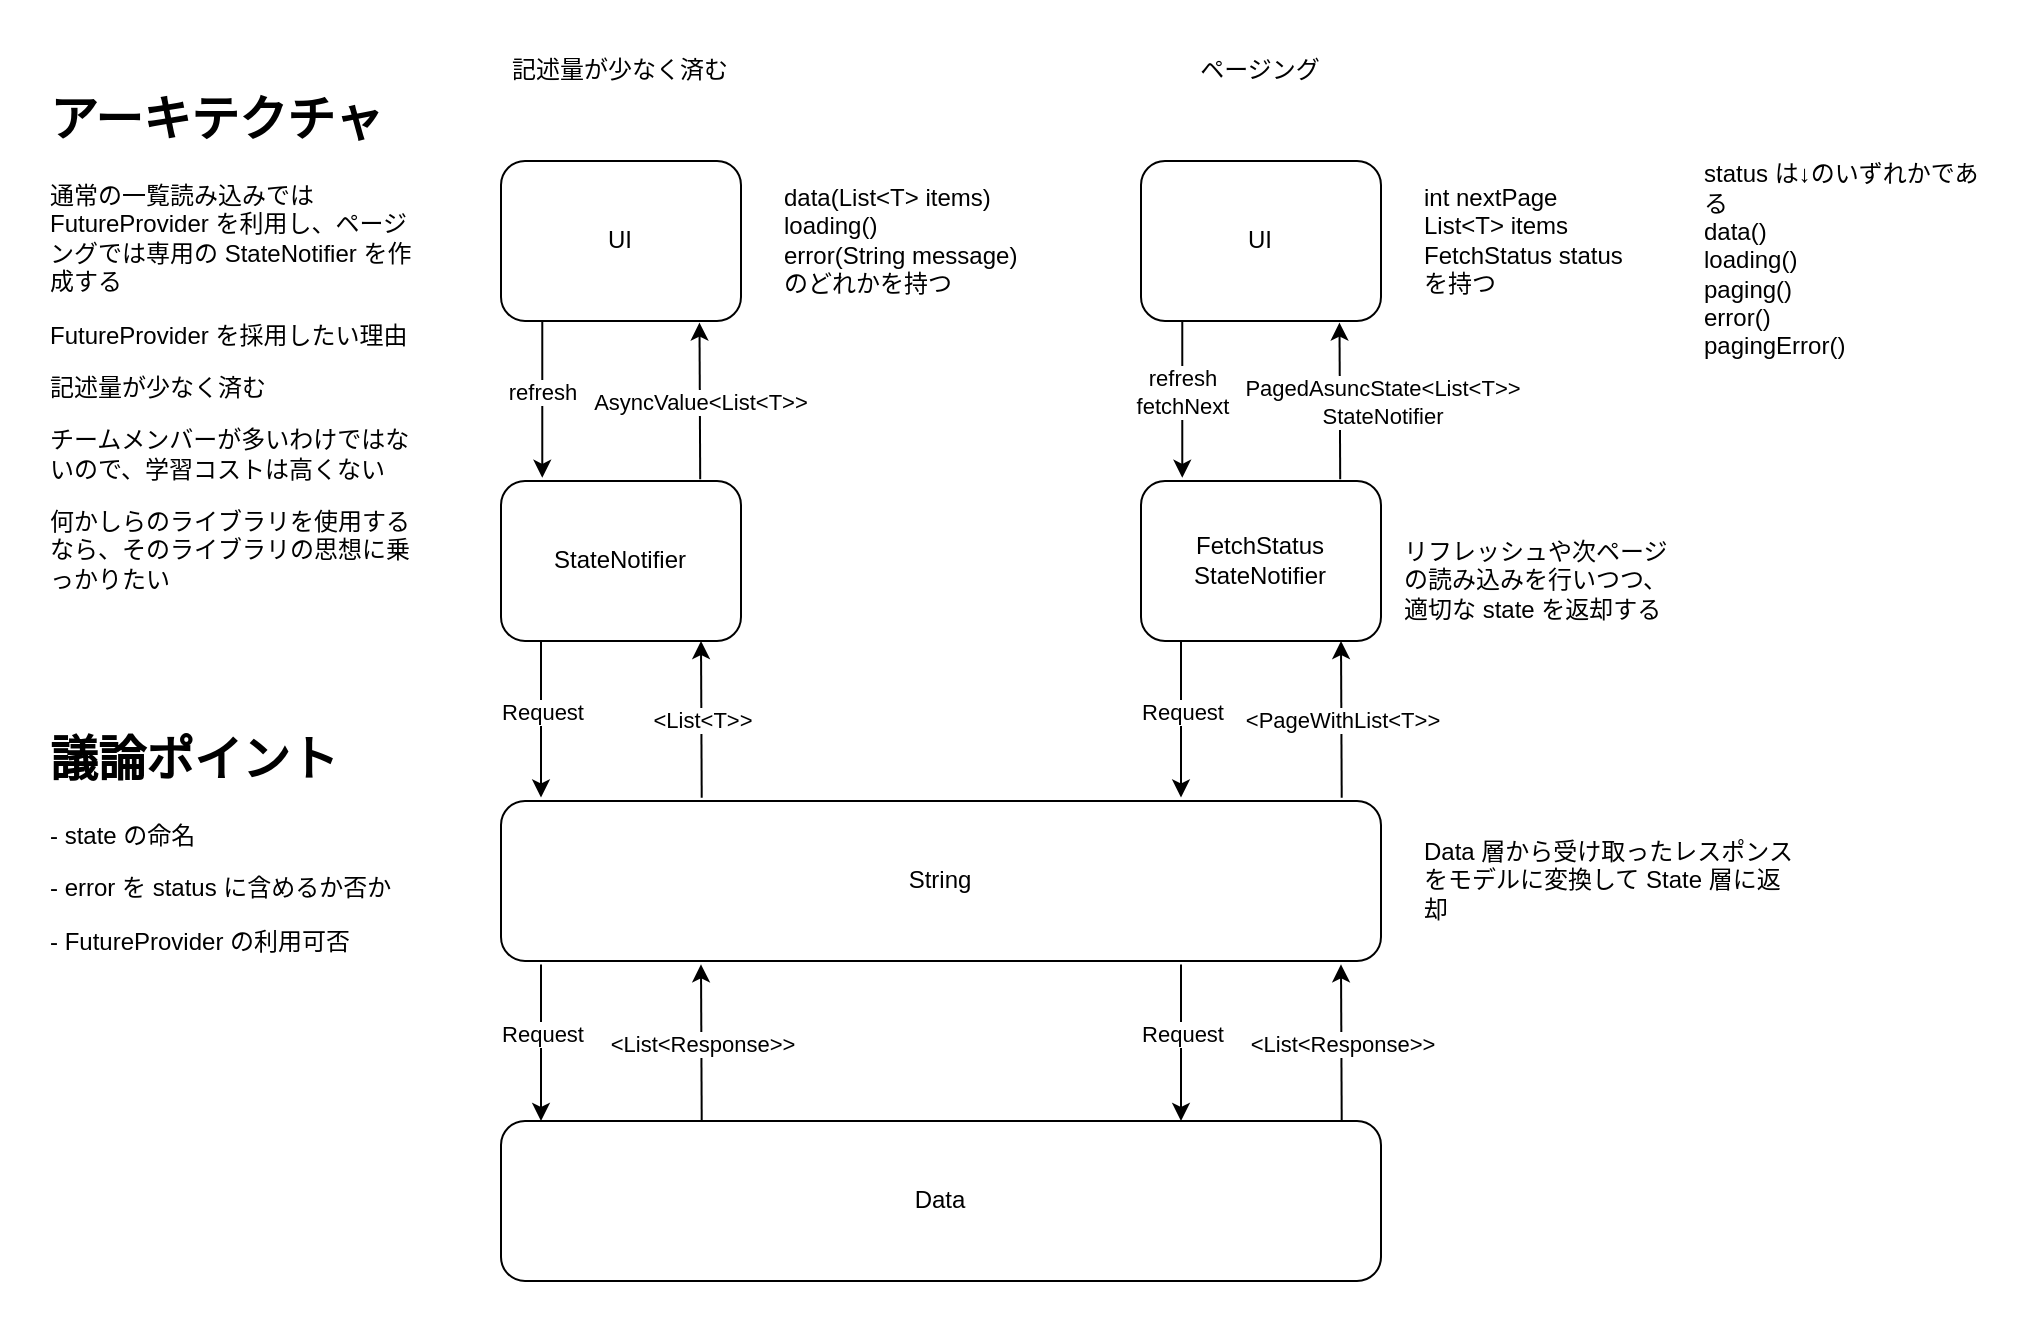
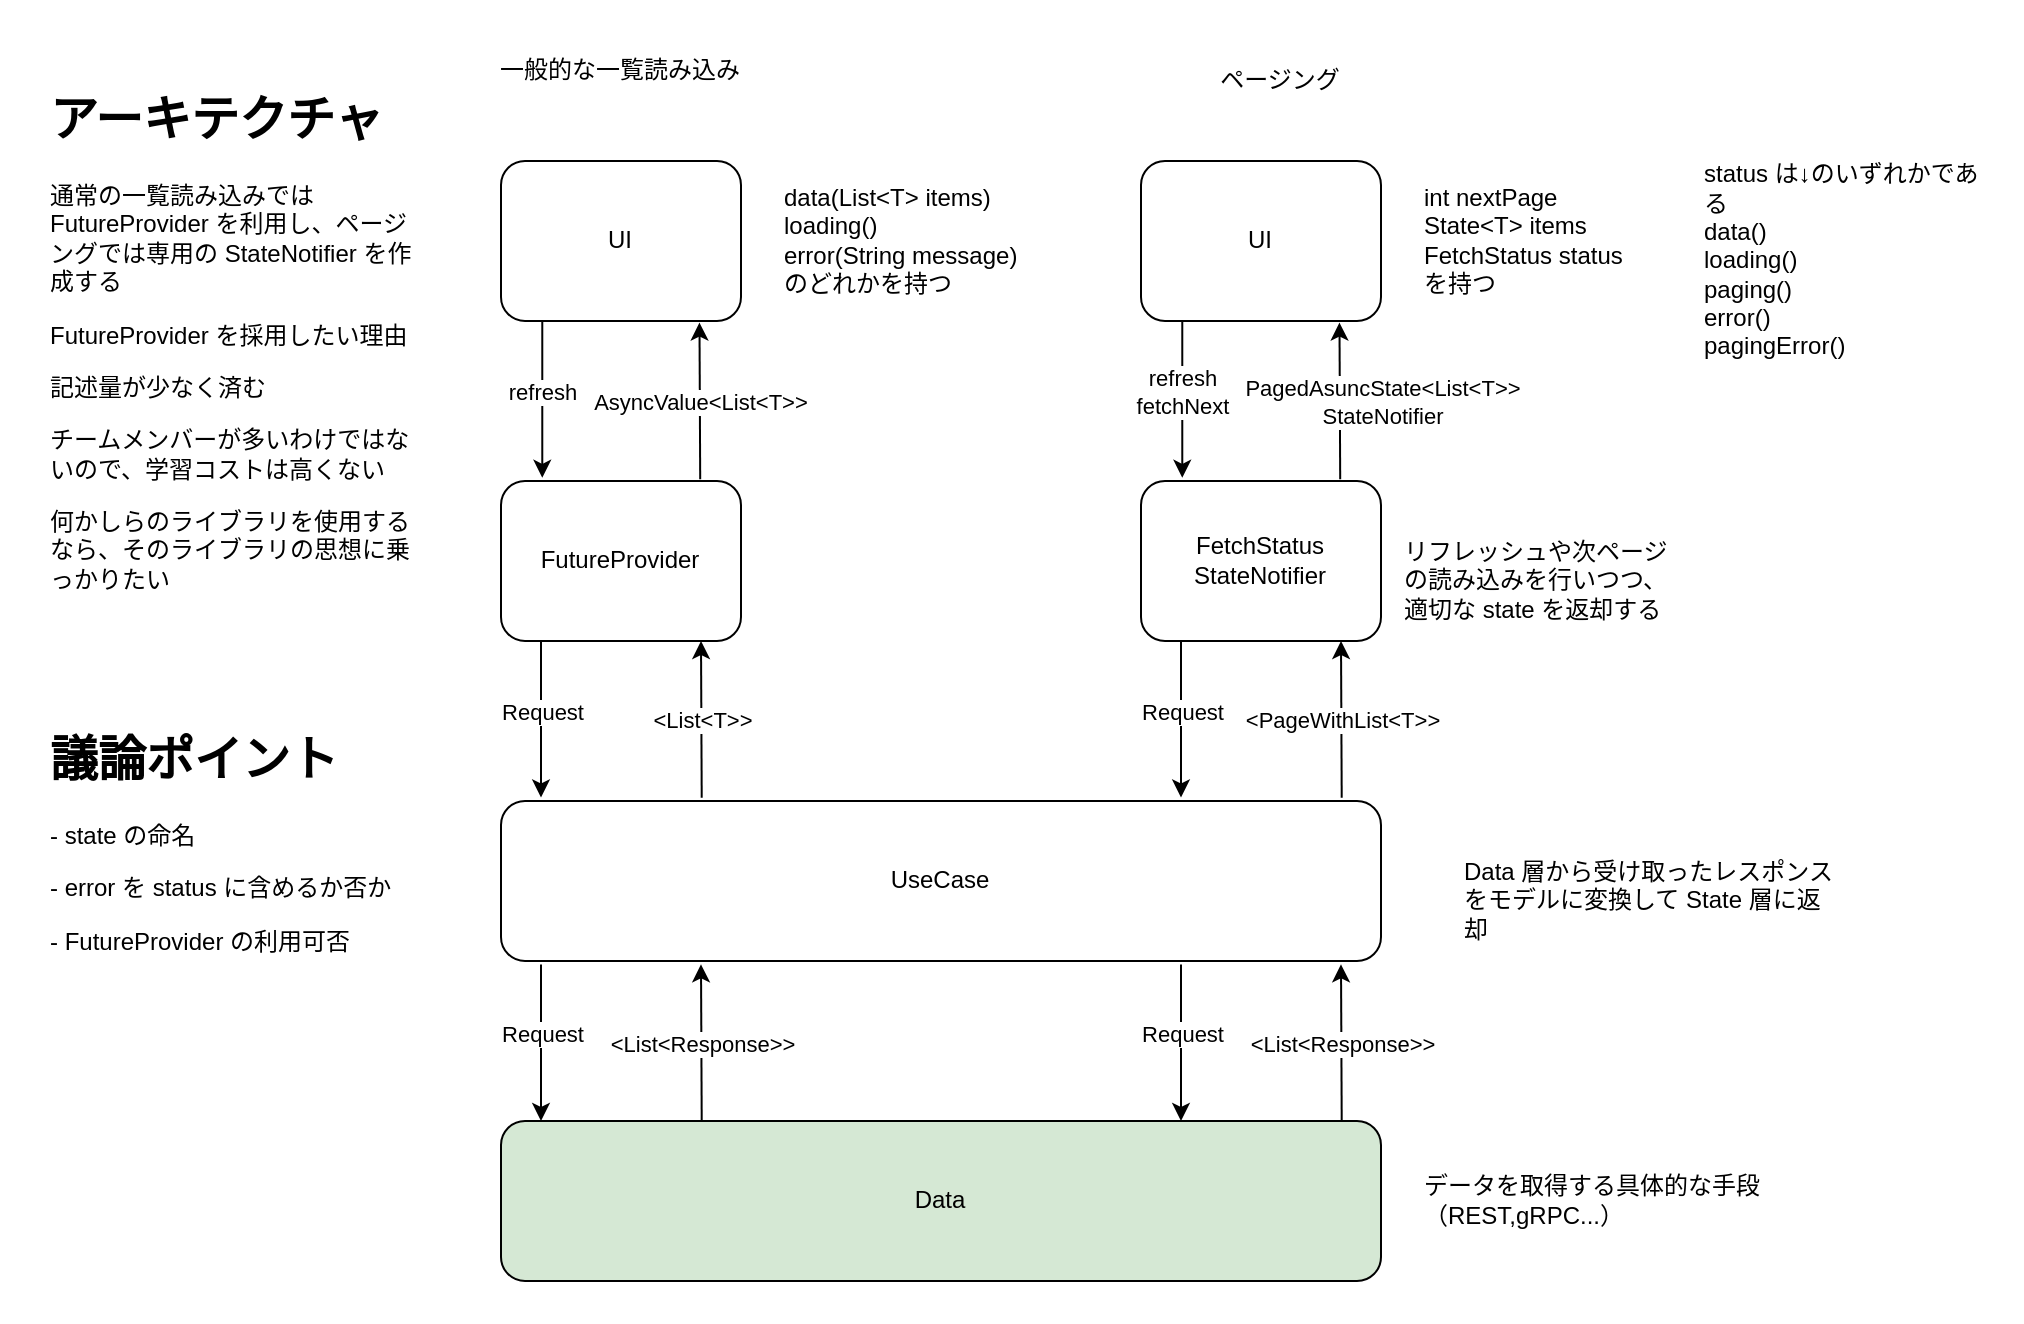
(621, 71) -> (621, 71)
(1261, 71) -> (1281, 81)
(1543, 241) -> (1543, 241)
(621, 561) -> (621, 561)
(941, 881) -> (941, 881)
(1611, 881) -> (1651, 901)
(941, 1201) -> (941, 1201)
none -> (1601, 1201)
